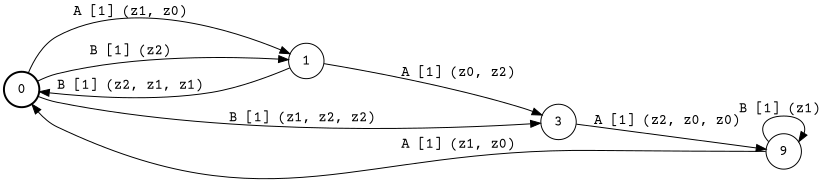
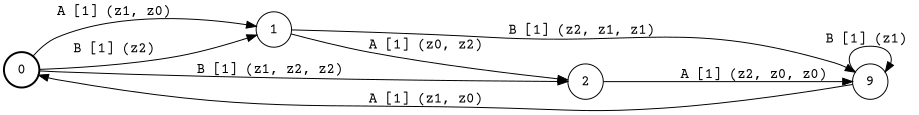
(172, 97) -> (571, 39)
(559, 122) -> (586, 82)
